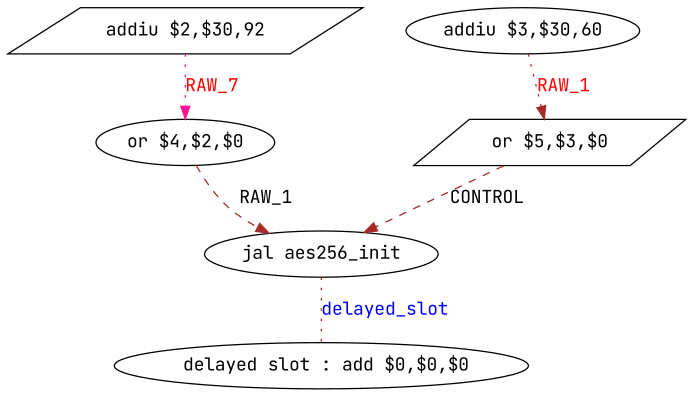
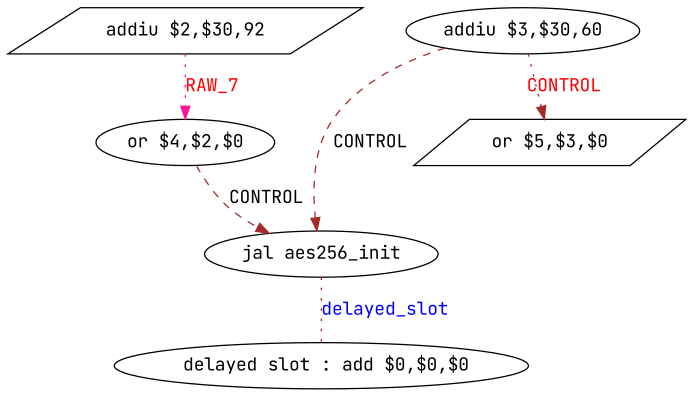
(564, 87) -> (564, 87)
(440, 196) -> (343, 107)
(266, 198) -> (266, 198)
